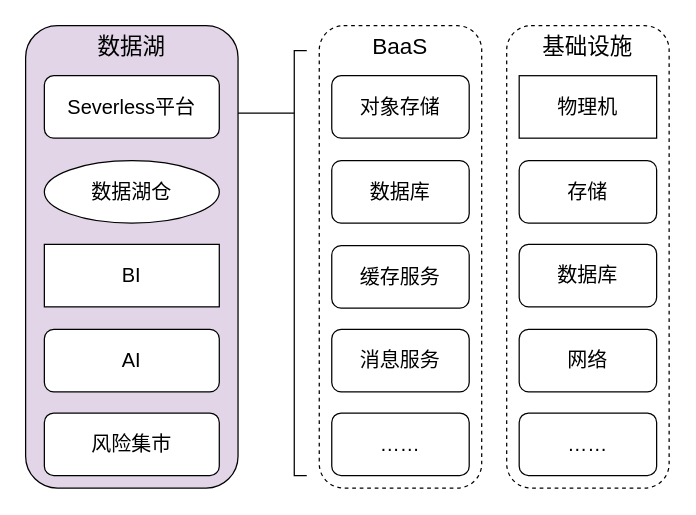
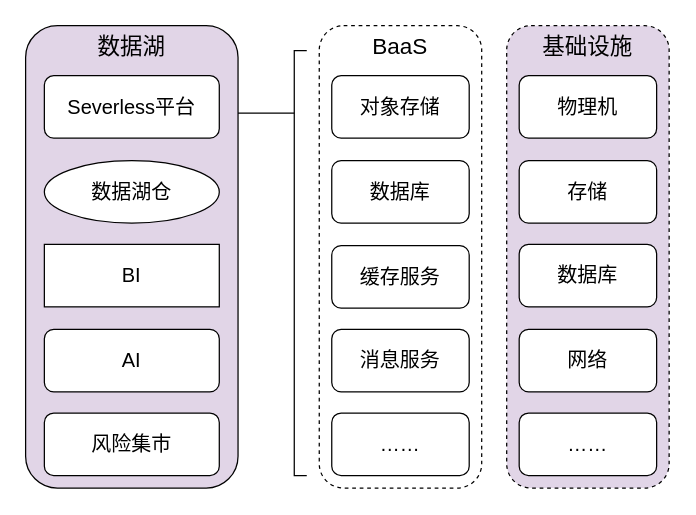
(588, 48) -> (588, 48)
(588, 107) -> (588, 107)
